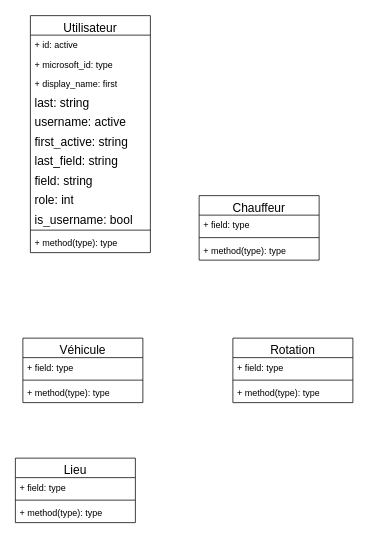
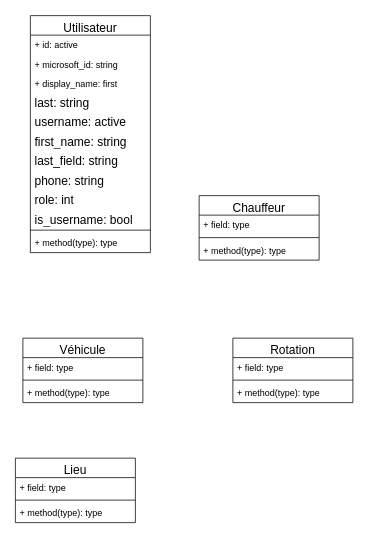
(81, 65) -> (84, 65)
(79, 140) -> (76, 140)
(62, 179) -> (64, 179)
